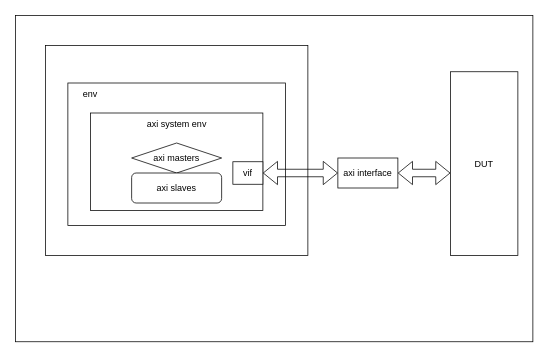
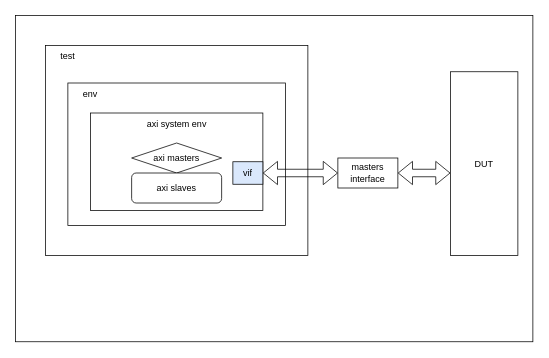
none -> (68, 57)
(248, 173) -> (248, 173)
(368, 173) -> (368, 173)
